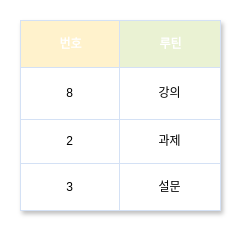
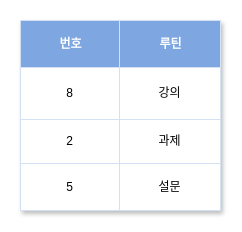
(70, 44) -> (70, 44)
(170, 44) -> (170, 44)
(70, 188) -> (70, 188)
